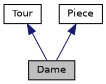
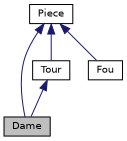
none -> (51, 47)
none -> (105, 70)
